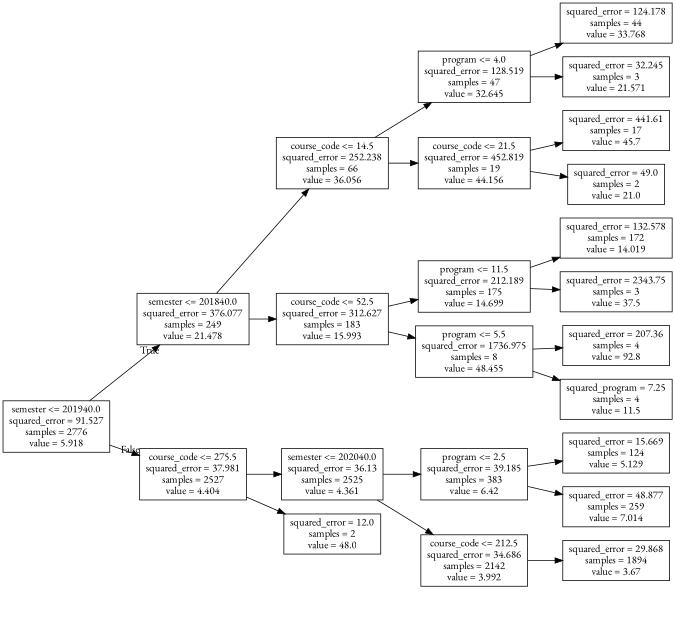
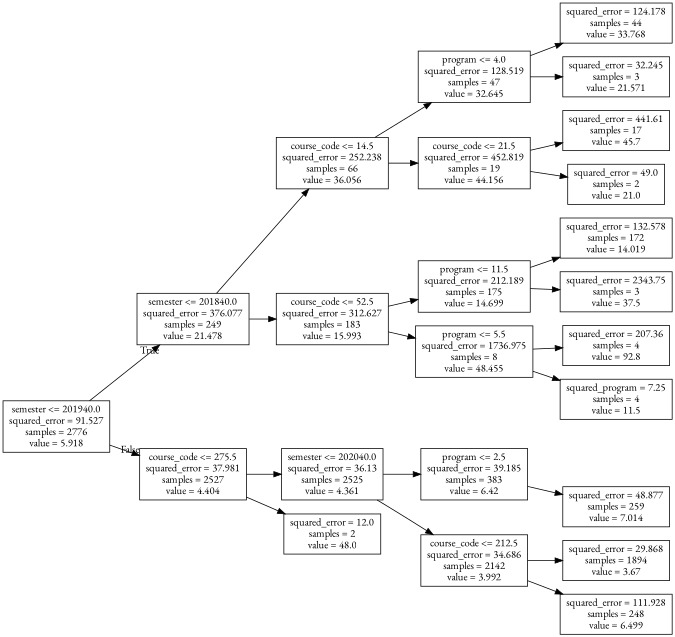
(616, 453) -> none
none -> (616, 614)
